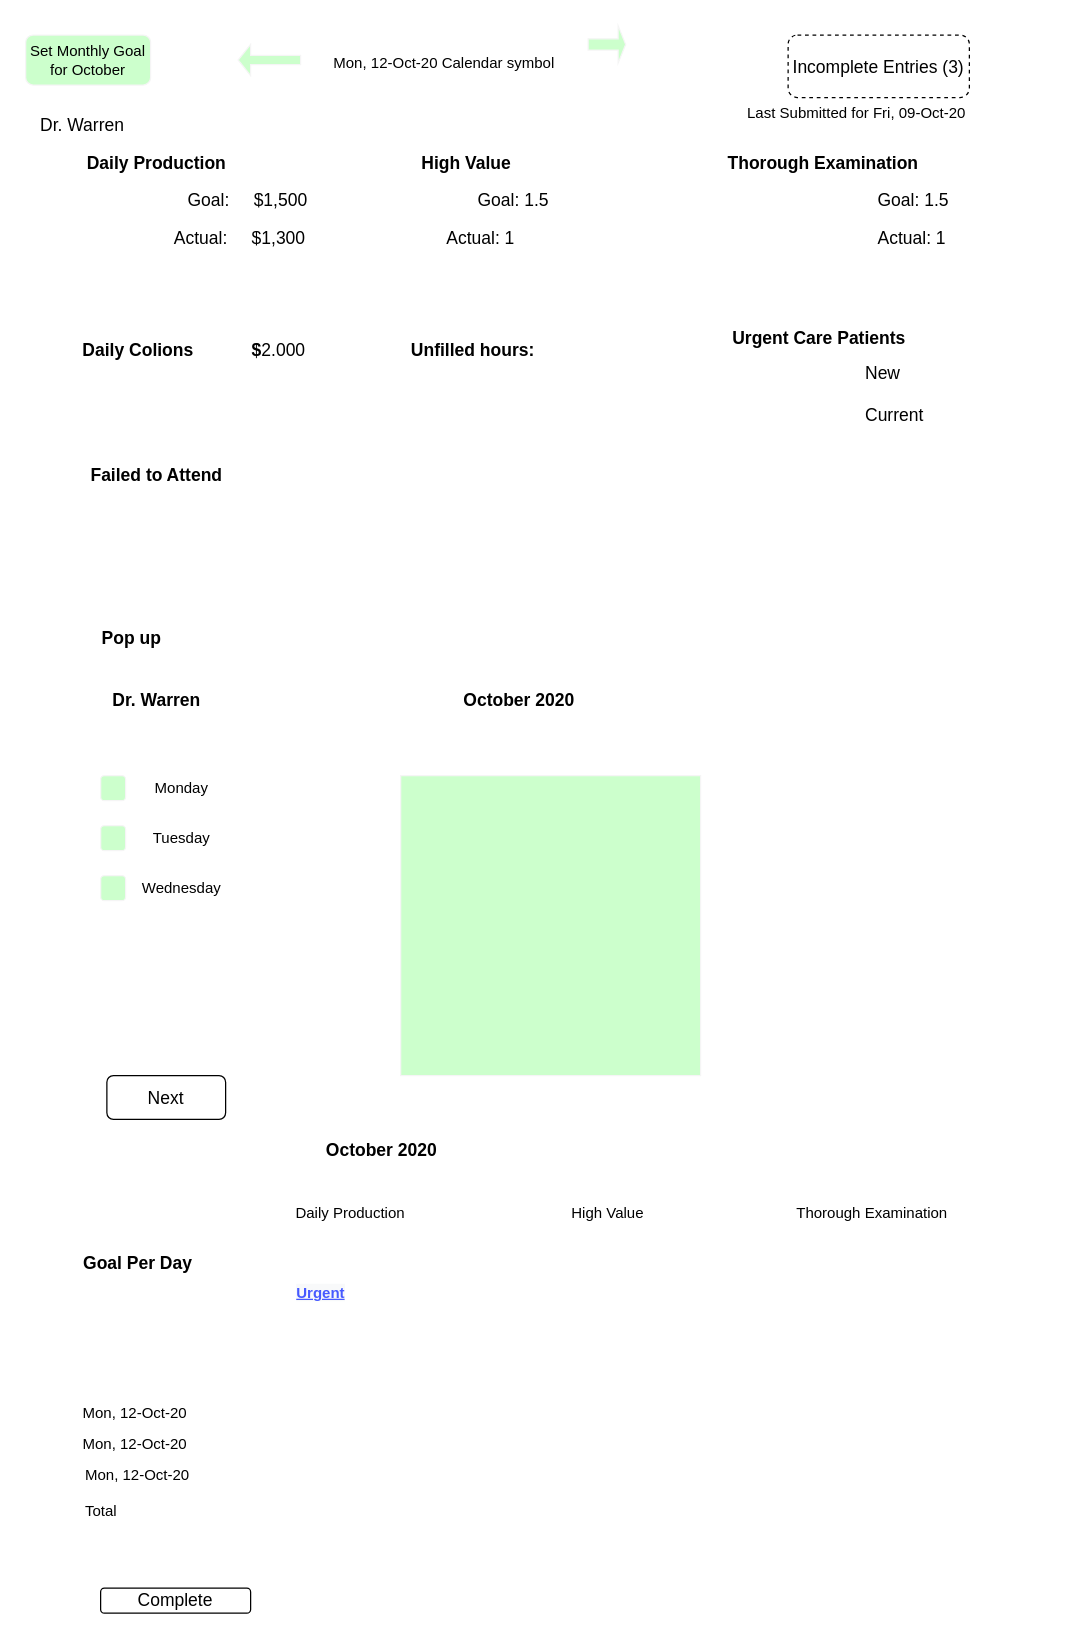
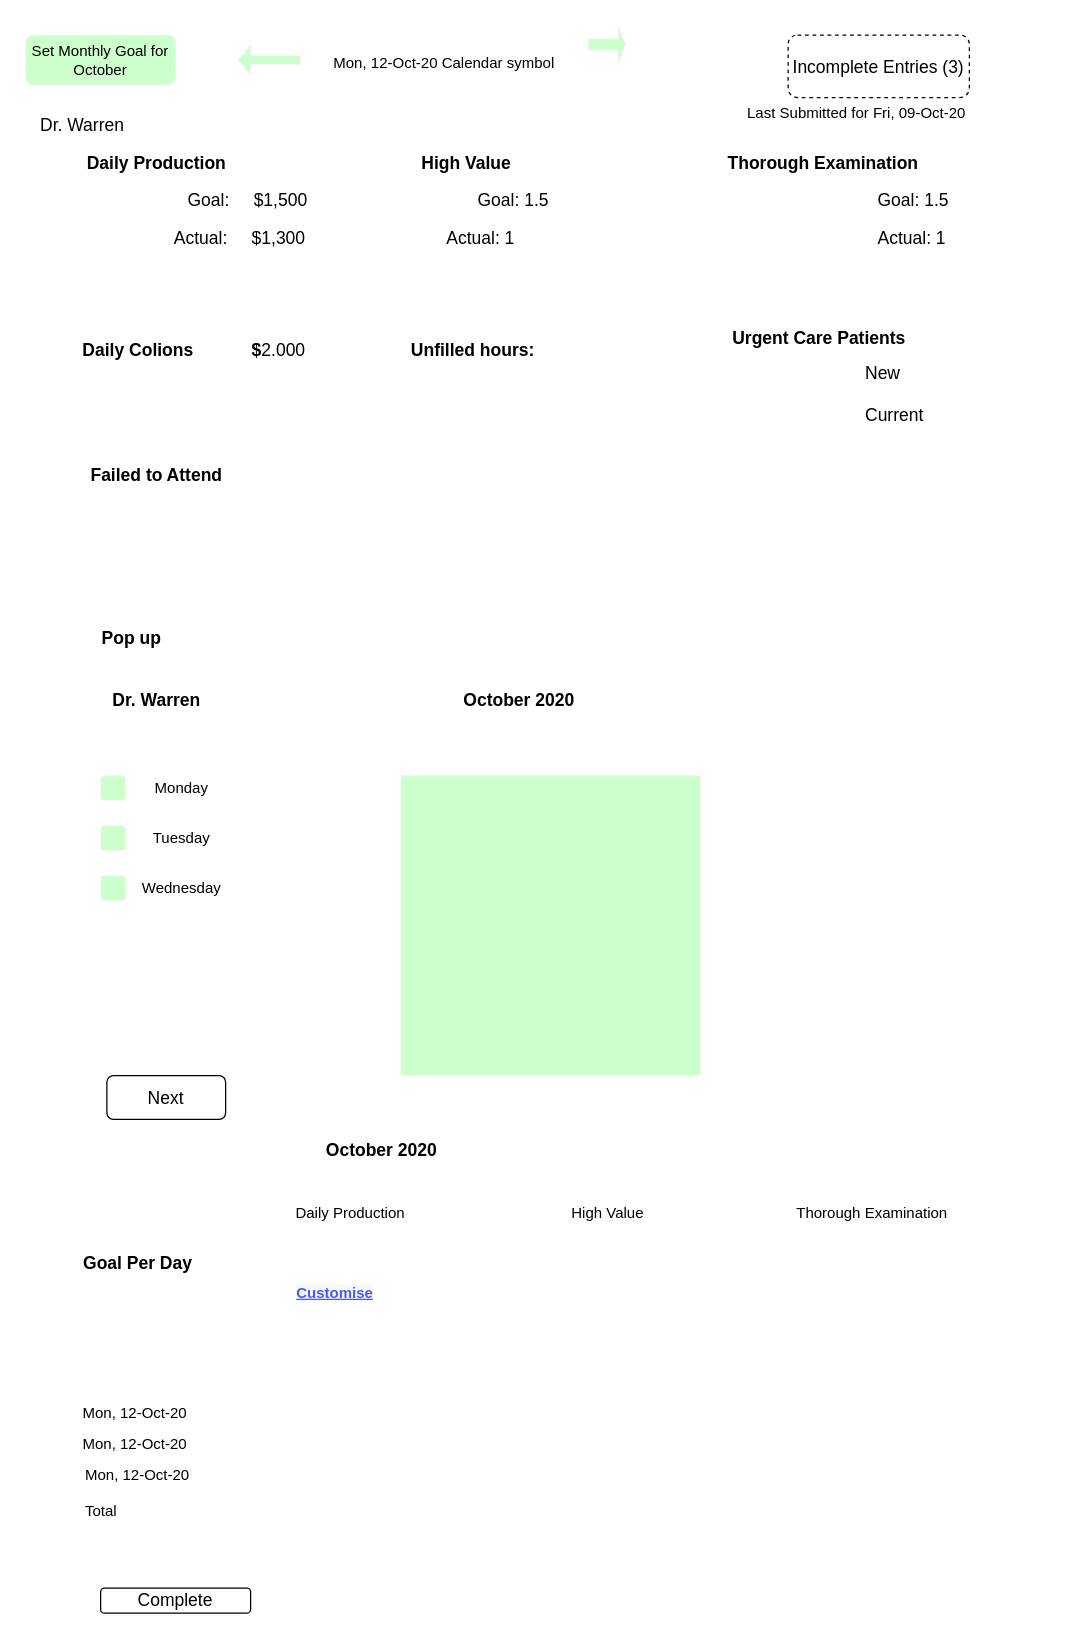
(88, 60) -> (101, 60)
(322, 1293) -> (333, 1293)
